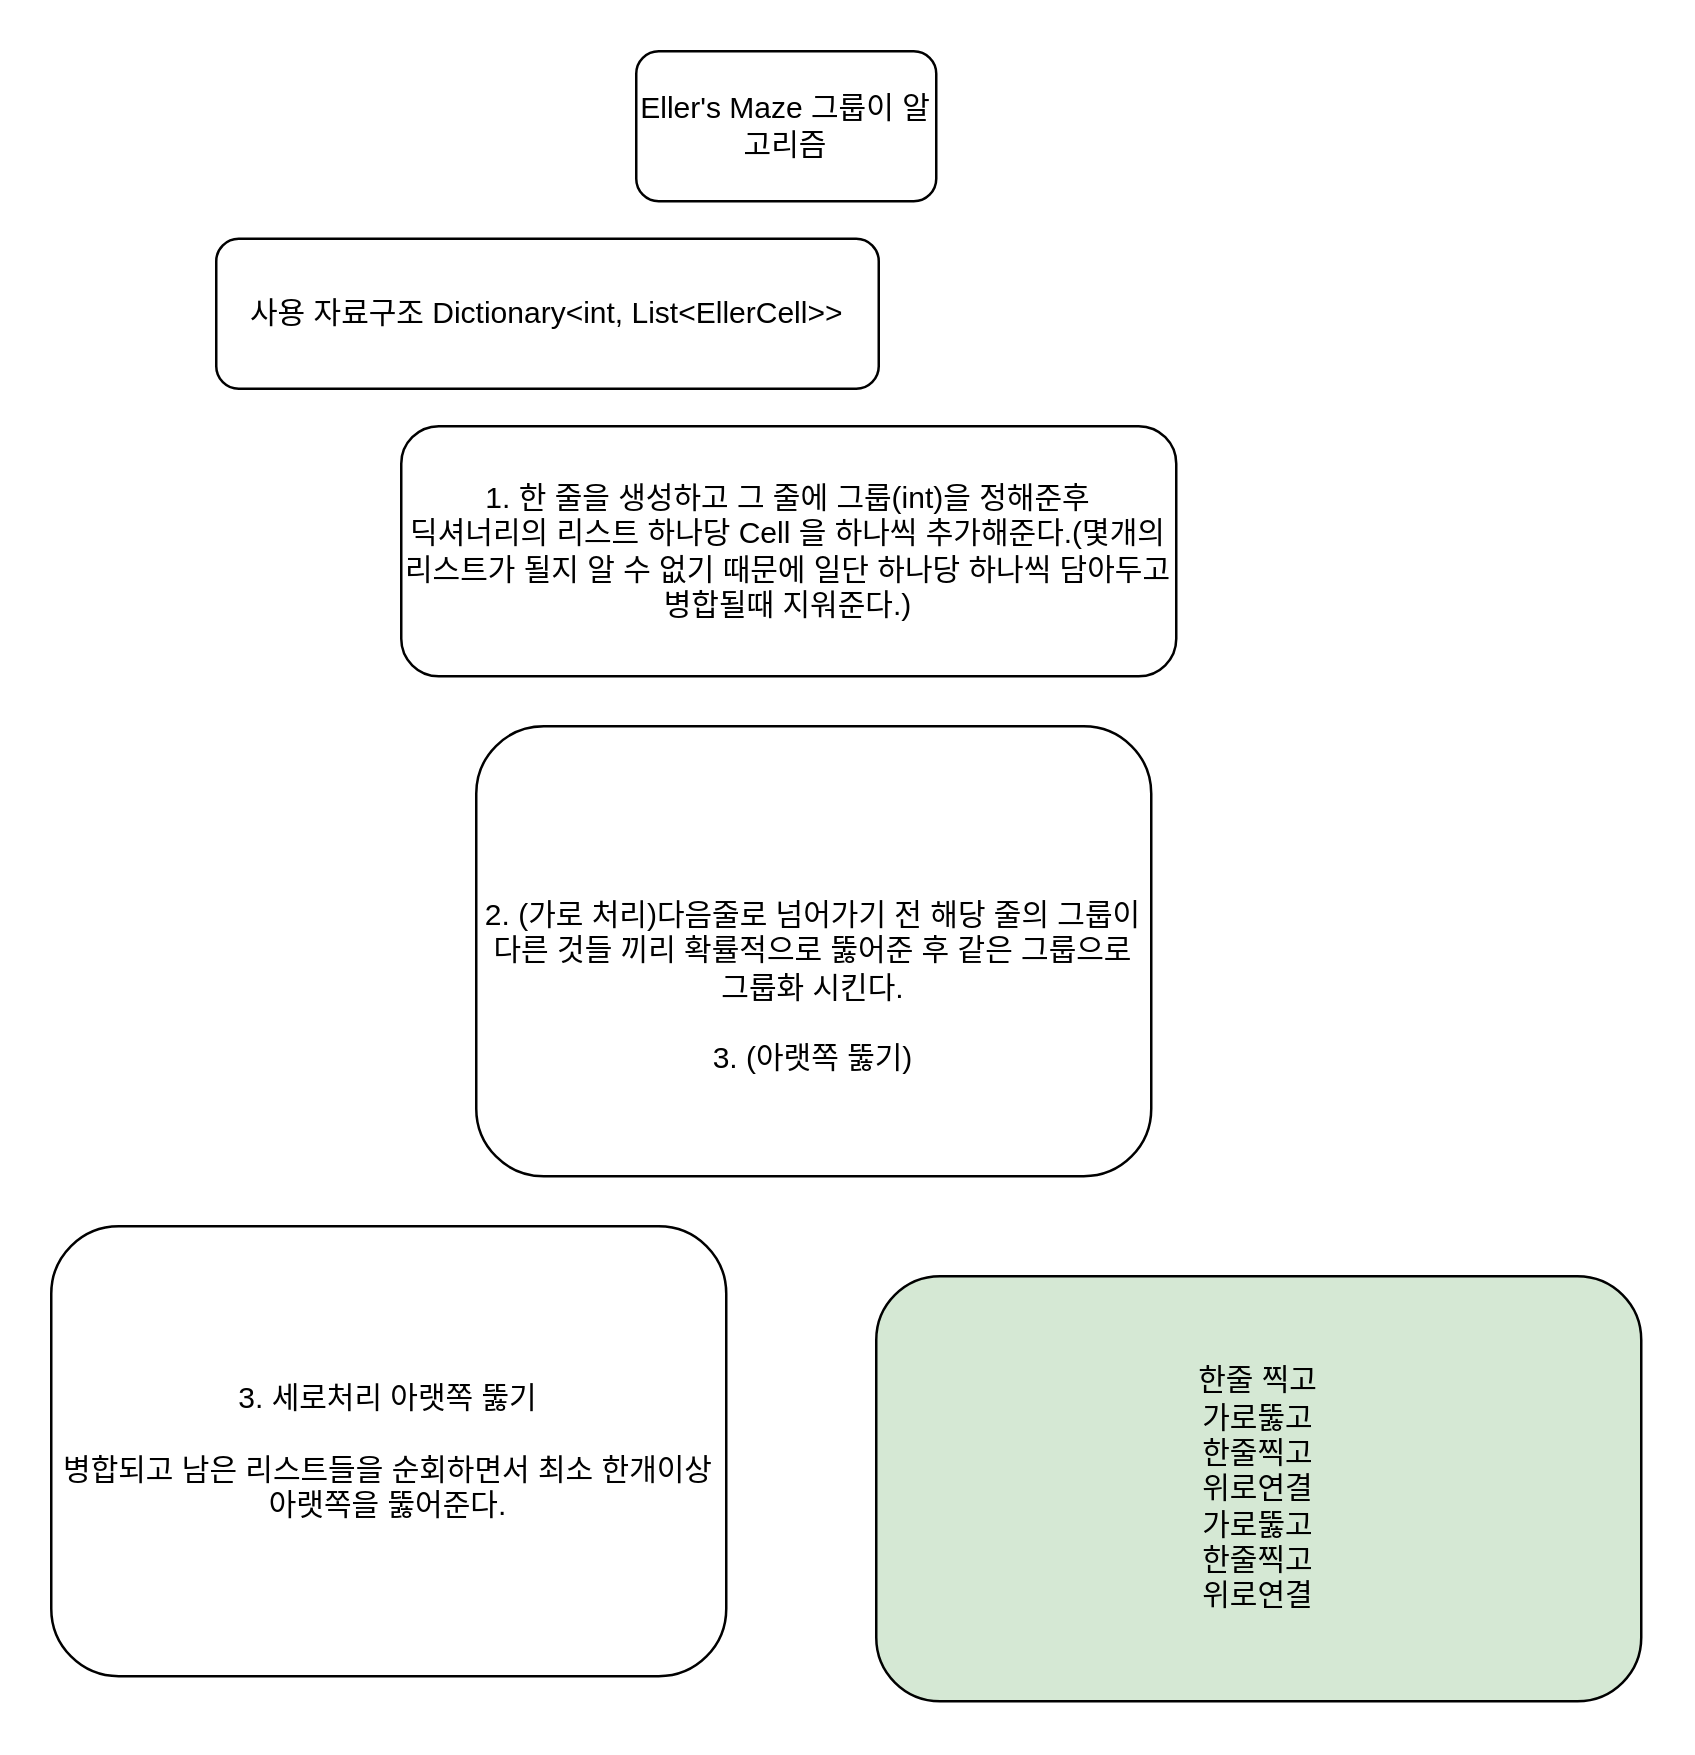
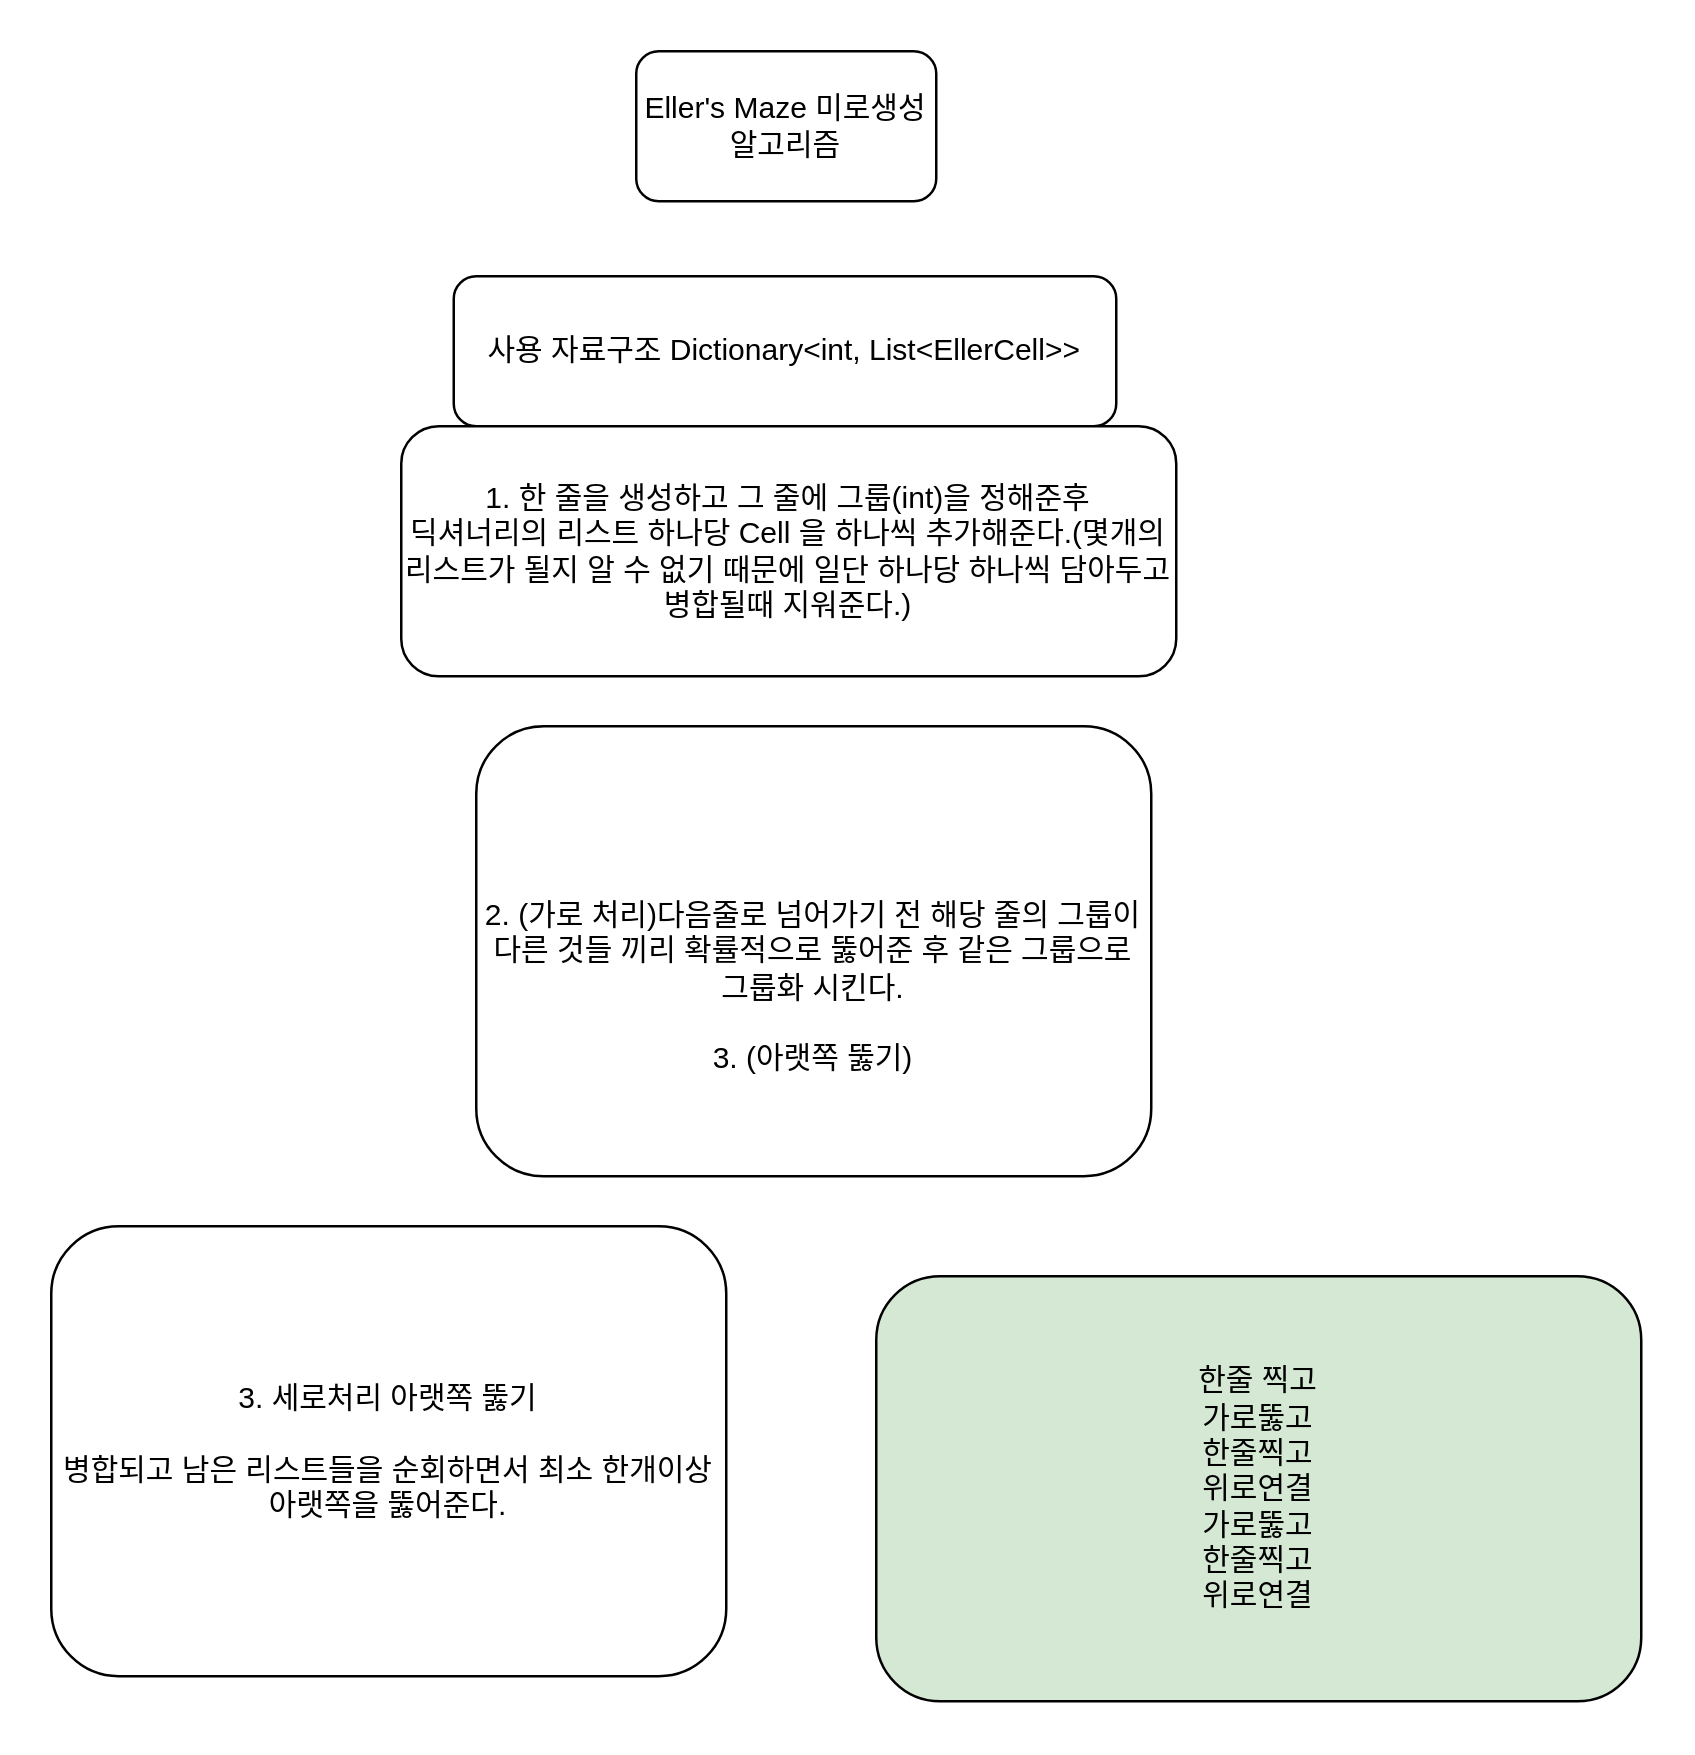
(786, 126) -> (786, 126)
(548, 314) -> (785, 351)
